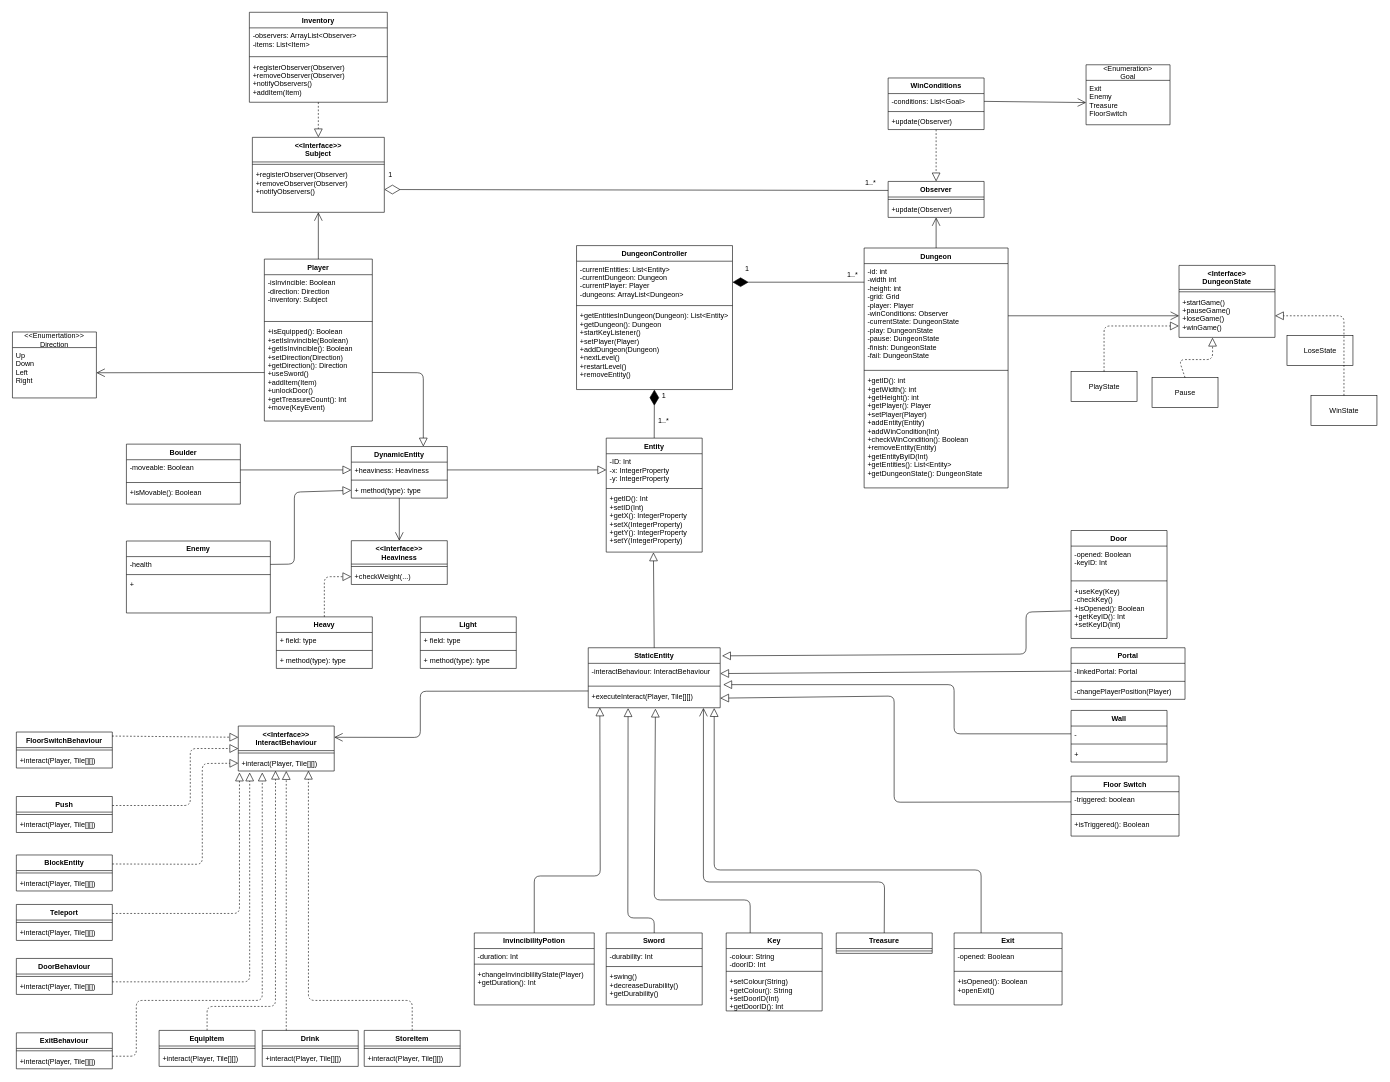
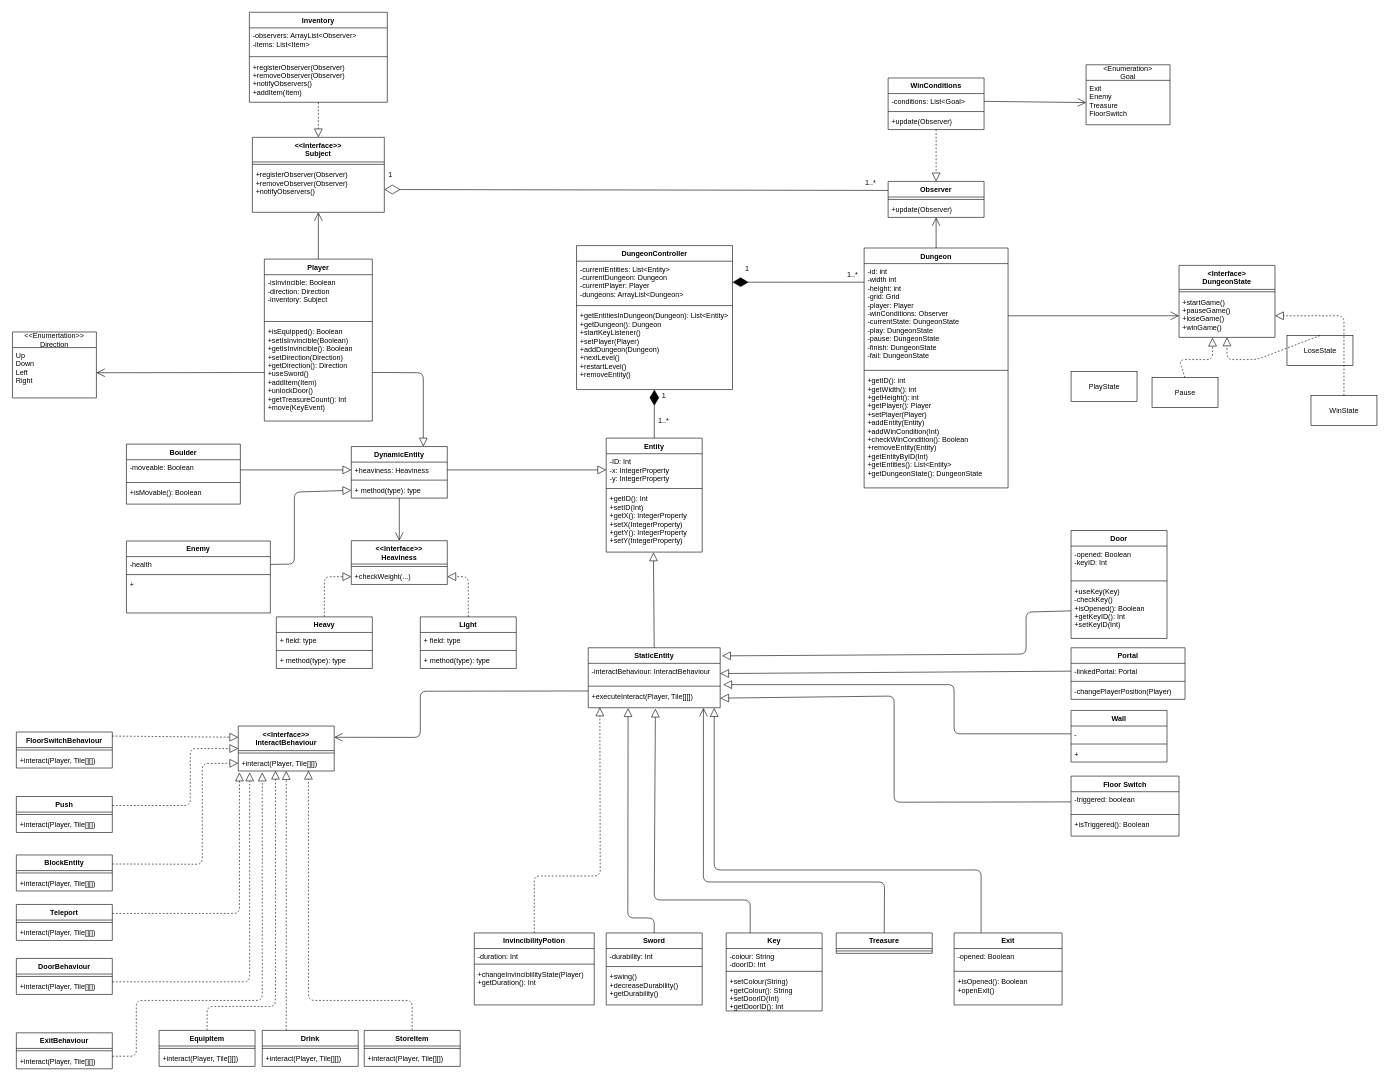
(1115, 326) -> none
none -> (1269, 355)
none -> (468, 592)
(600, 855) -> (600, 855)
